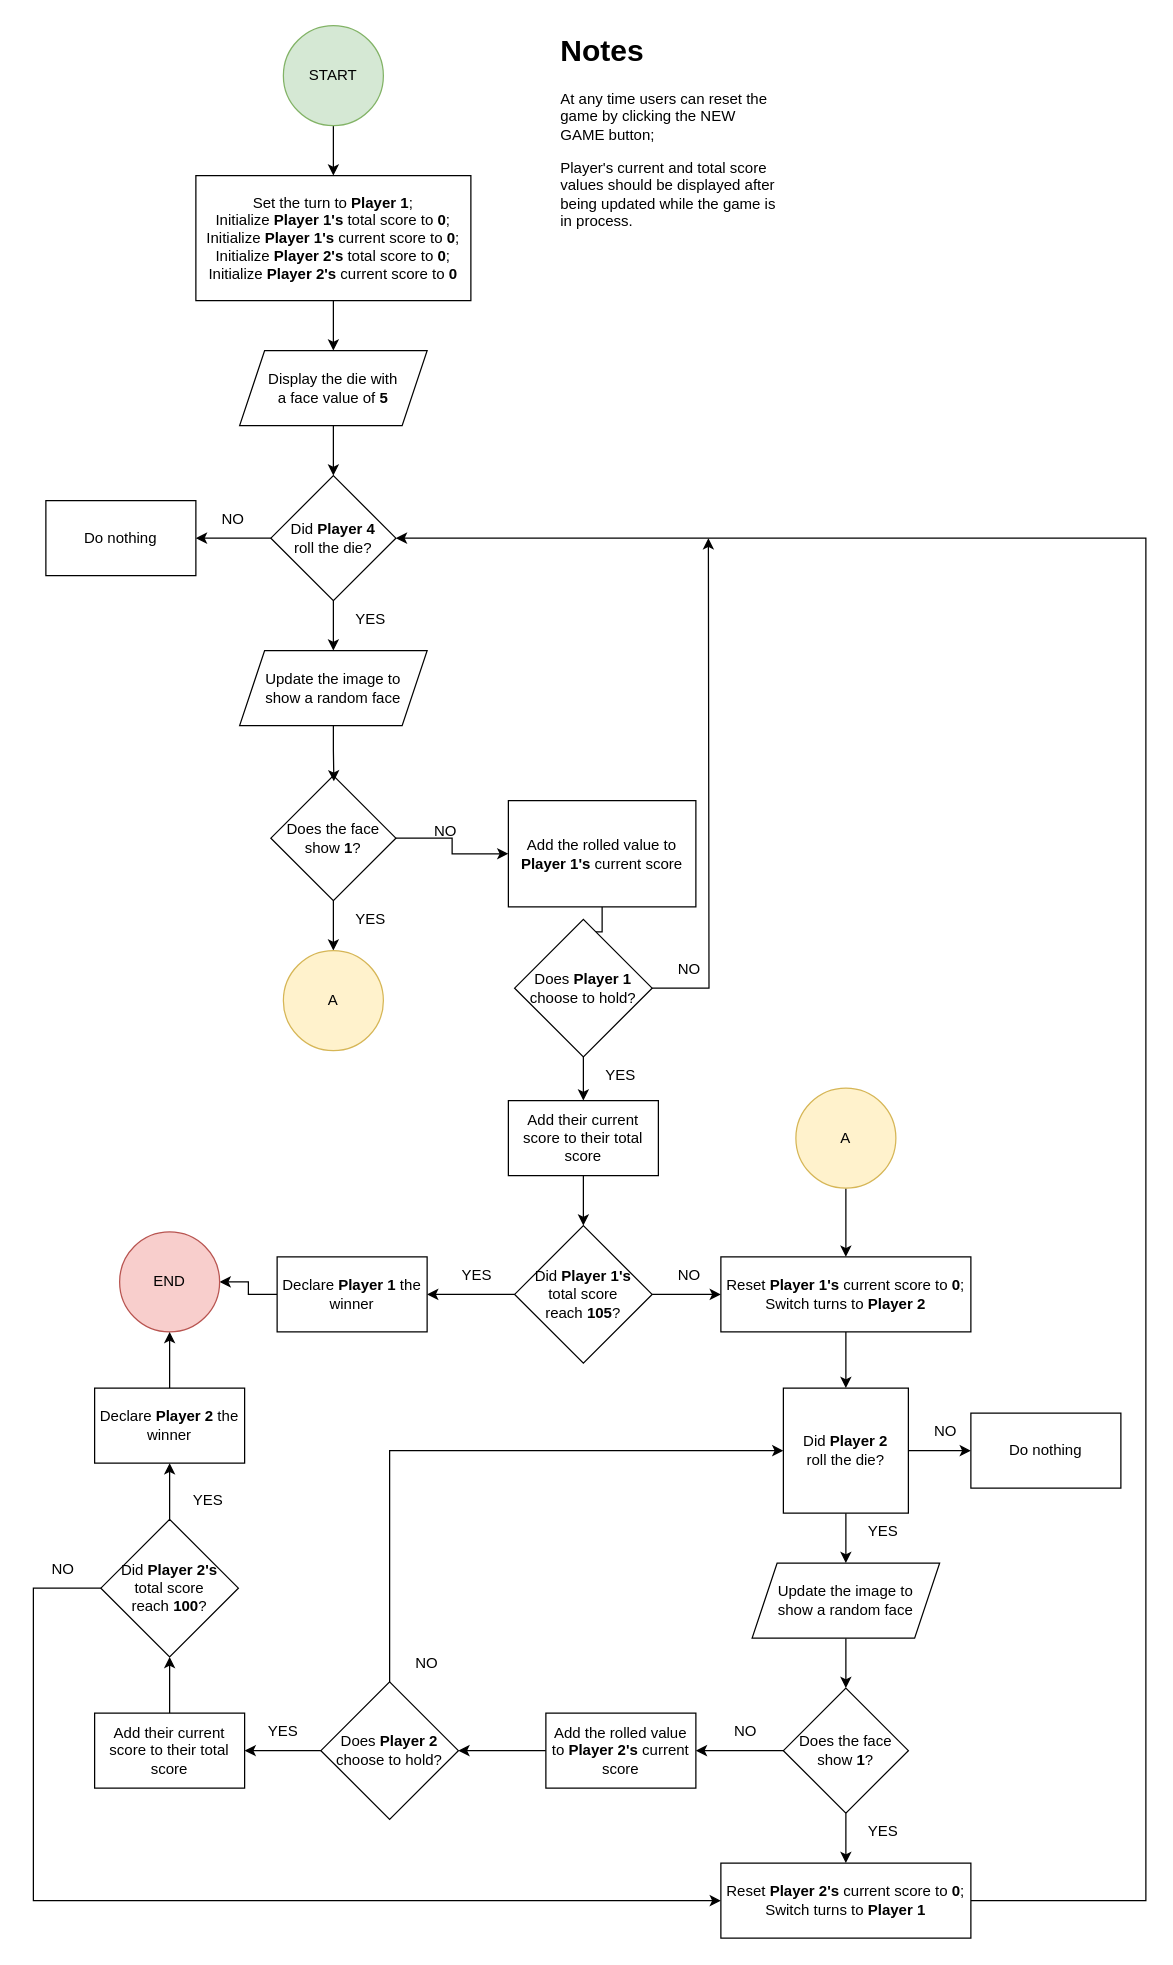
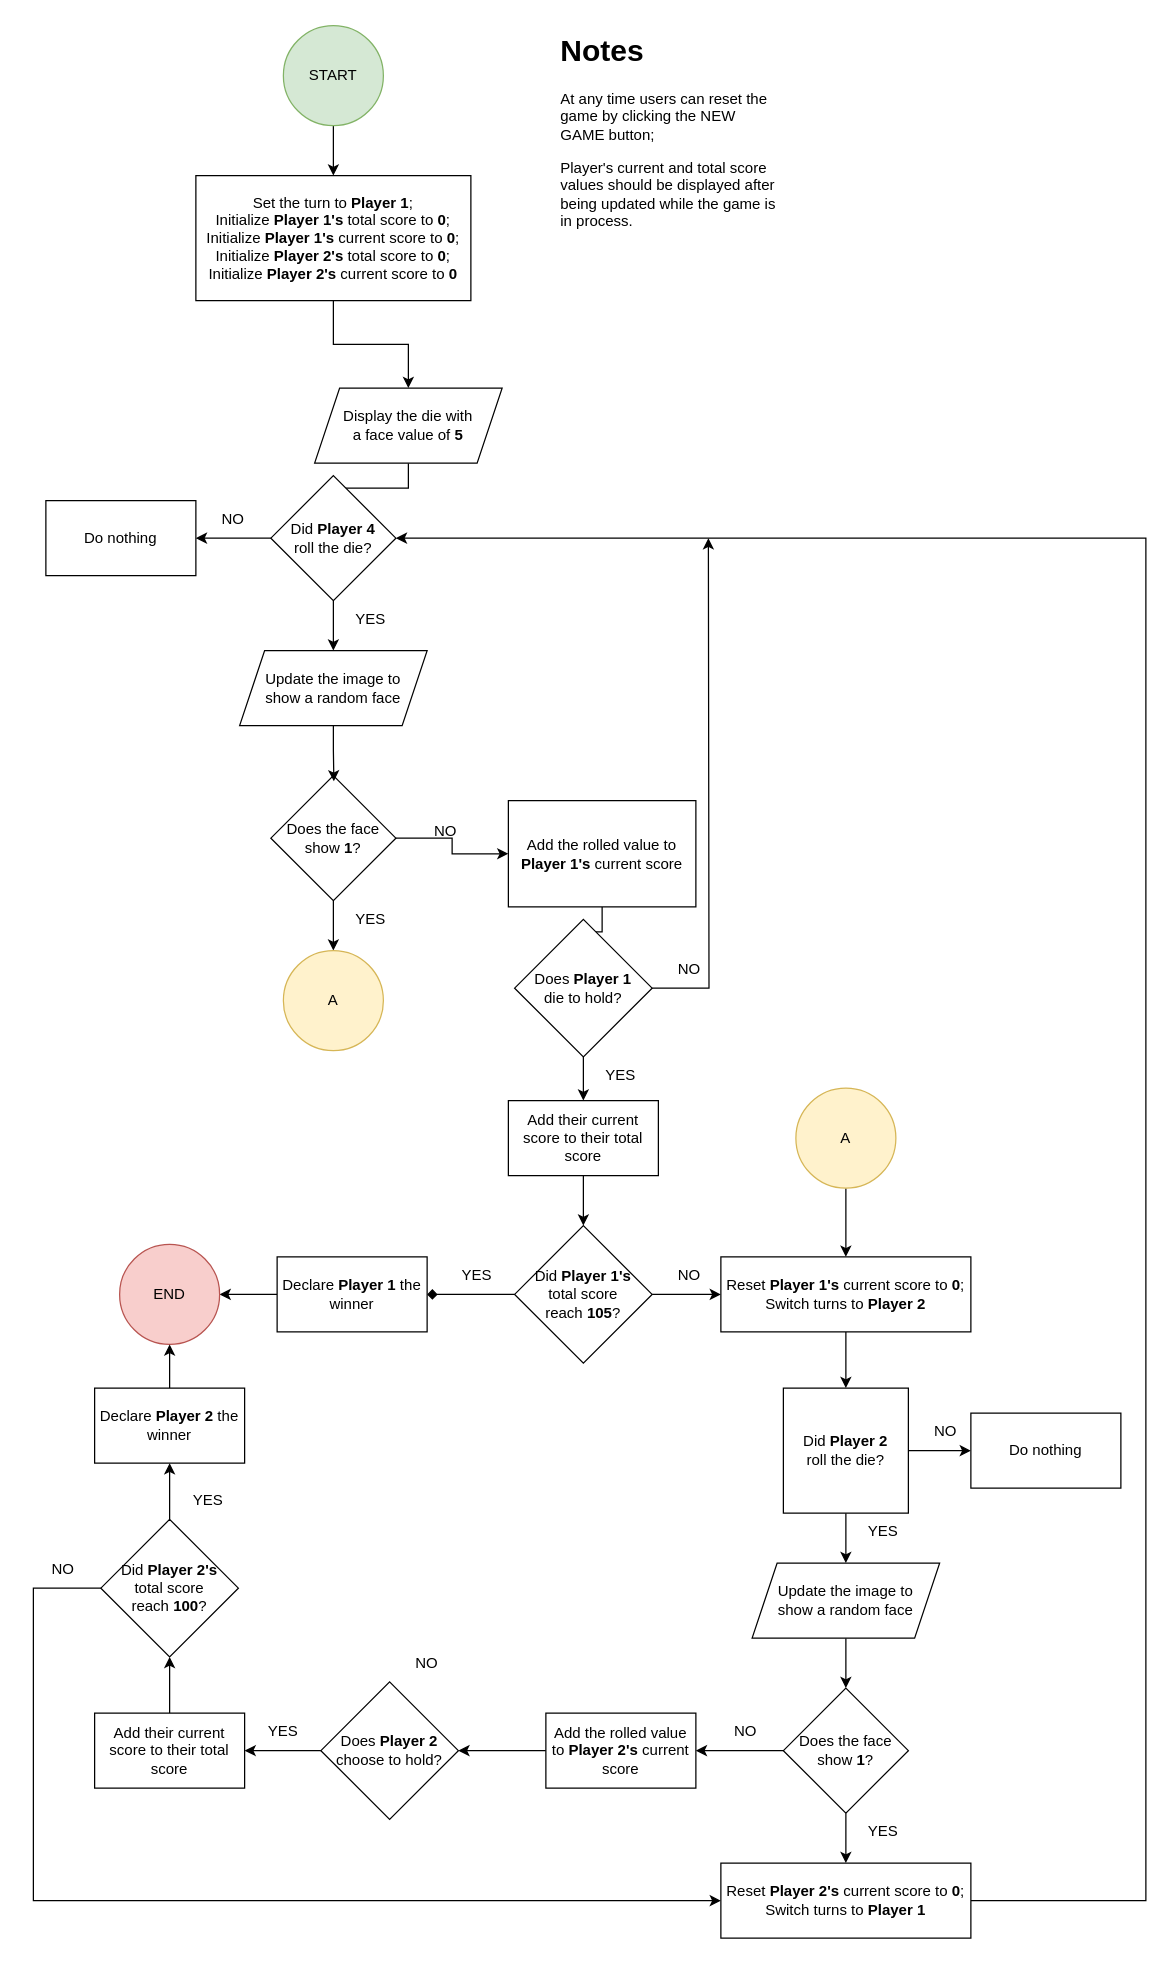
(333, 388) -> (408, 426)
(583, 988) -> (583, 988)
(169, 1282) -> (169, 1294)
(437, 1294) -> (438, 1294)
(467, 1451) -> none
